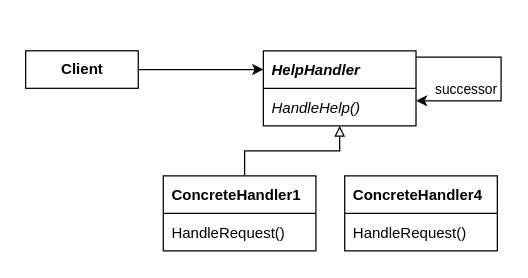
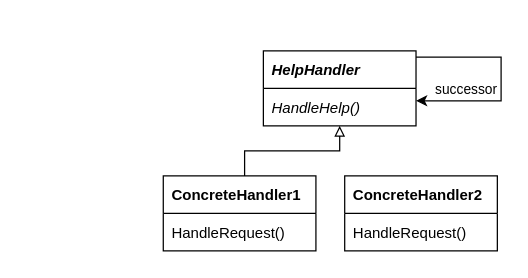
(82, 69) -> none
(196, 69) -> none
(418, 195) -> (418, 195)
